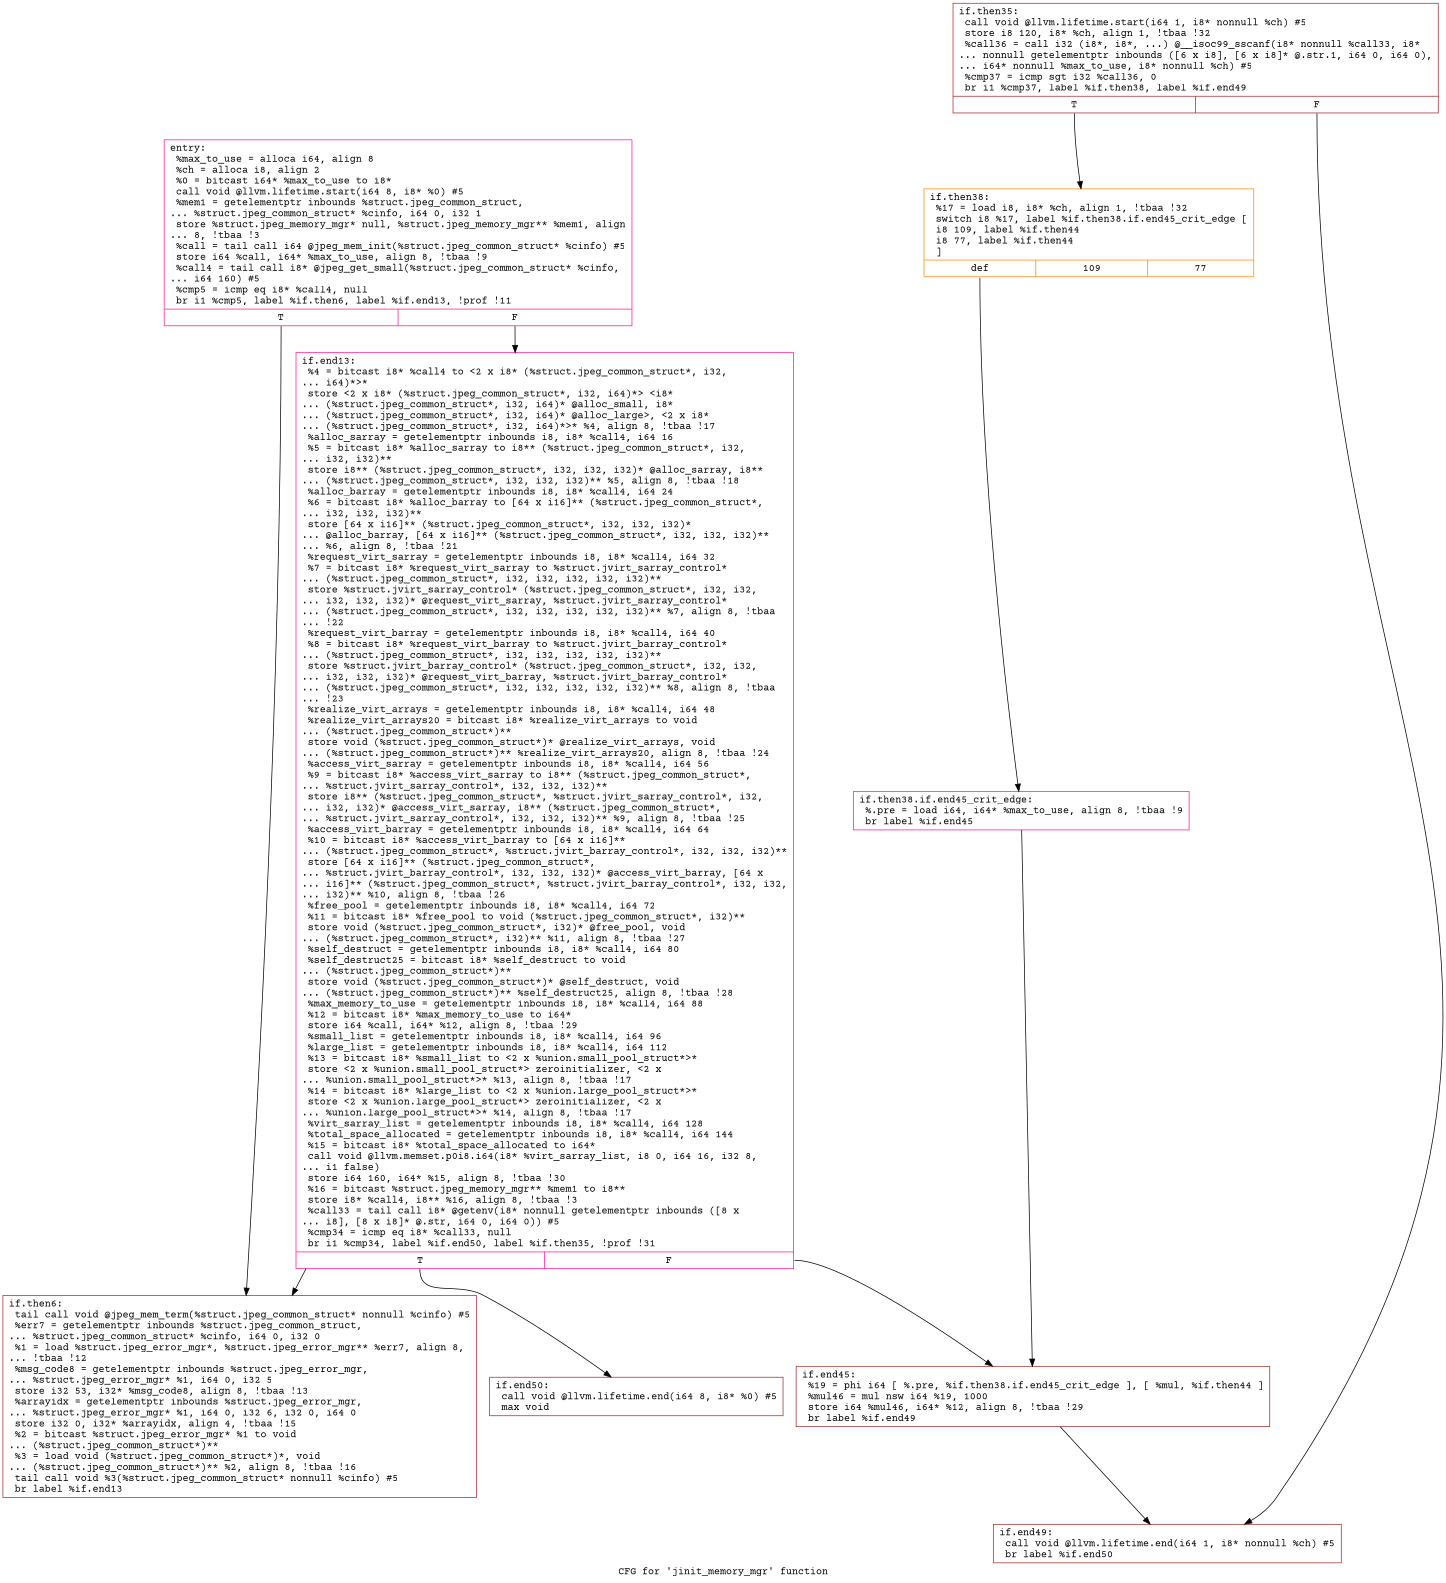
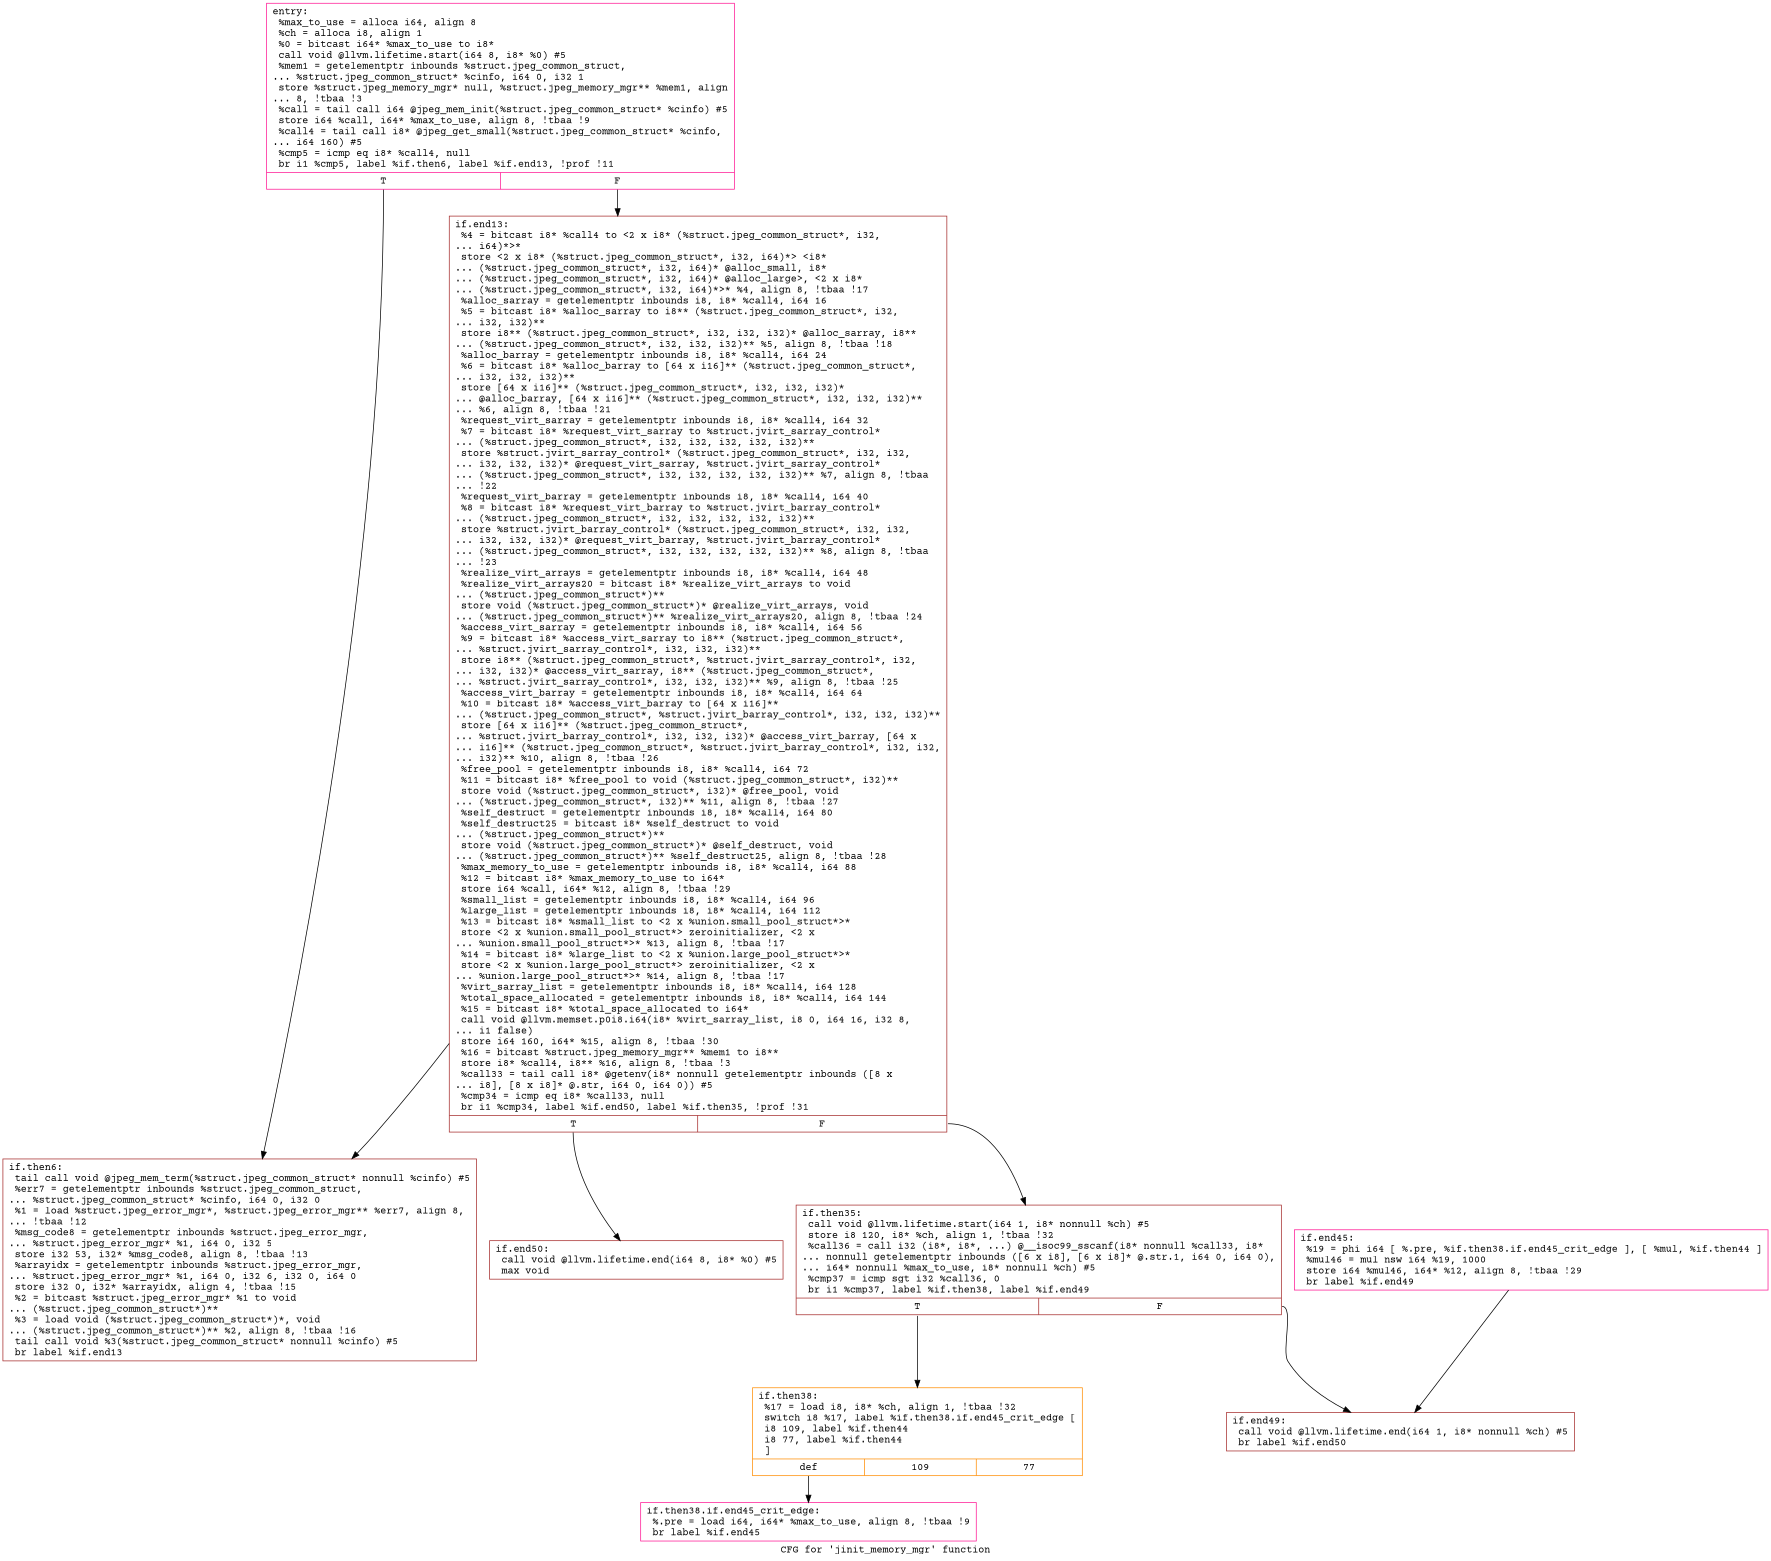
(245, 170) -> (348, 33)
(545, 811) -> (698, 674)
(1027, 1095) -> none
(895, 1302) -> (996, 1149)
(1033, 1396) -> (1531, 1260)
